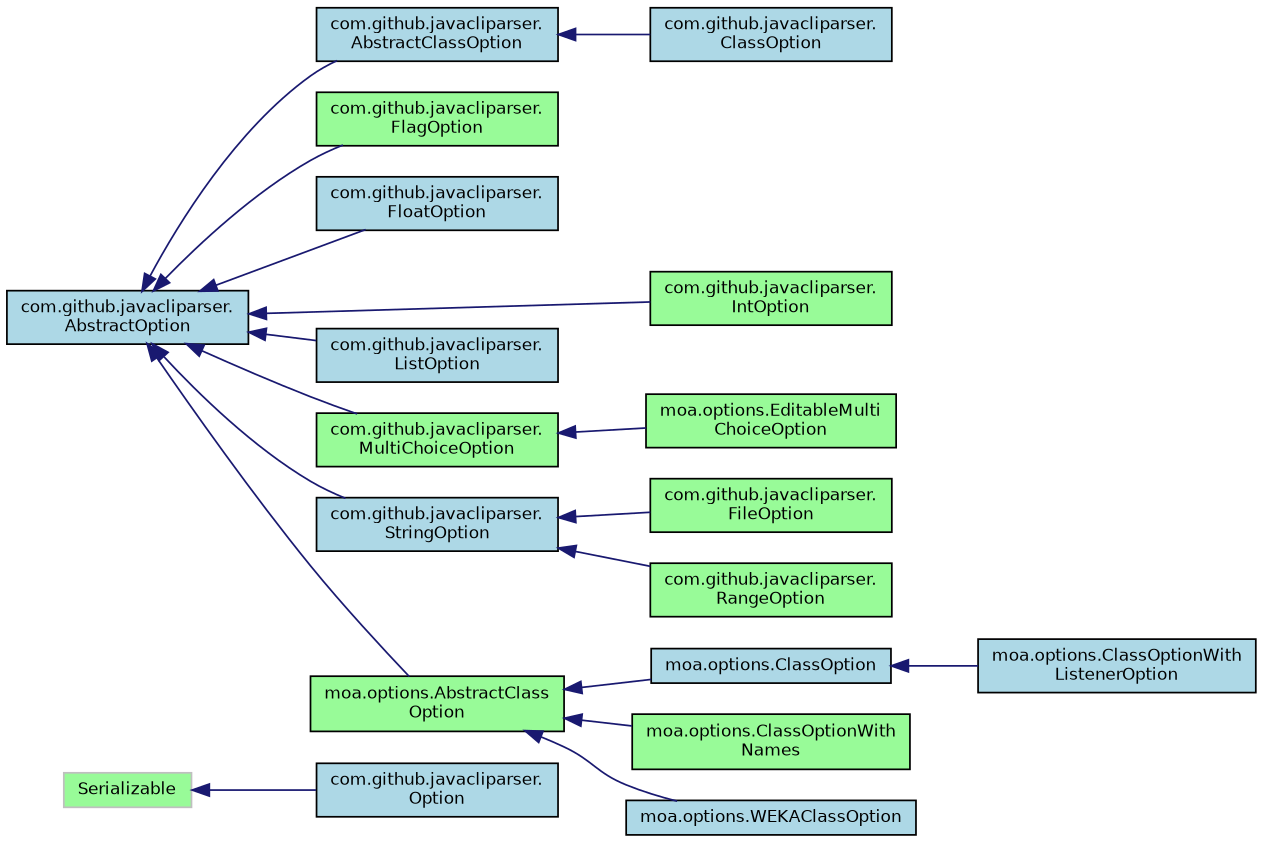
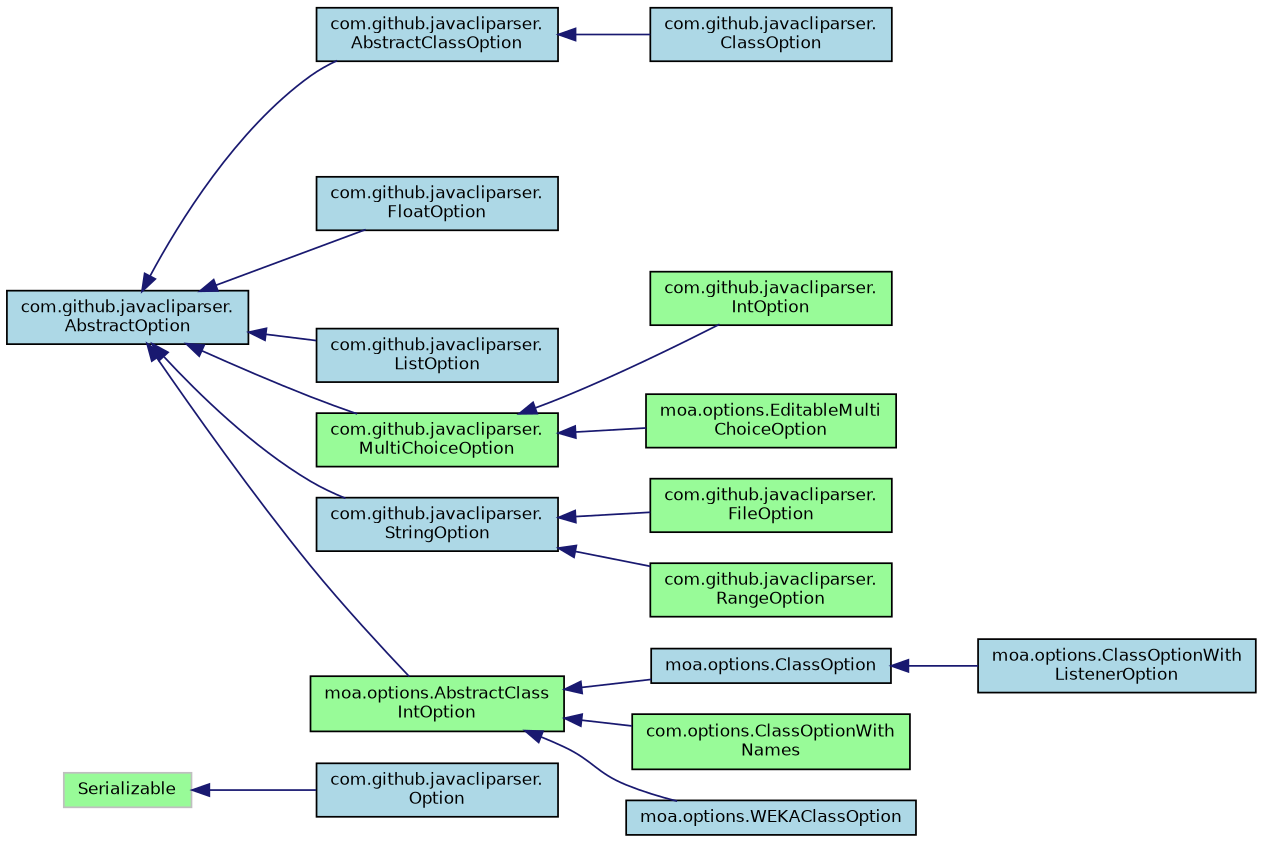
(437, 119) -> none
(459, 308) -> (628, 369)
(437, 704) -> (437, 704)
(771, 742) -> (771, 742)
